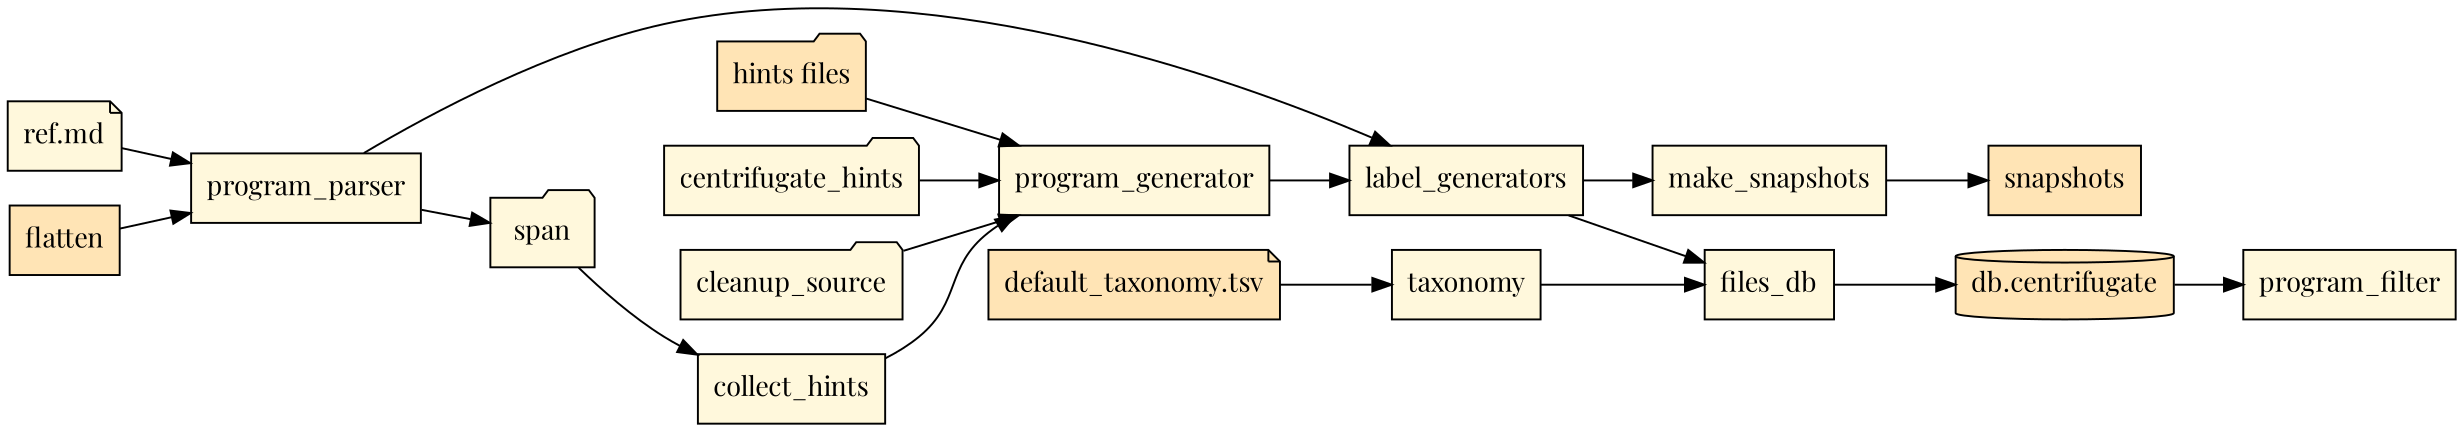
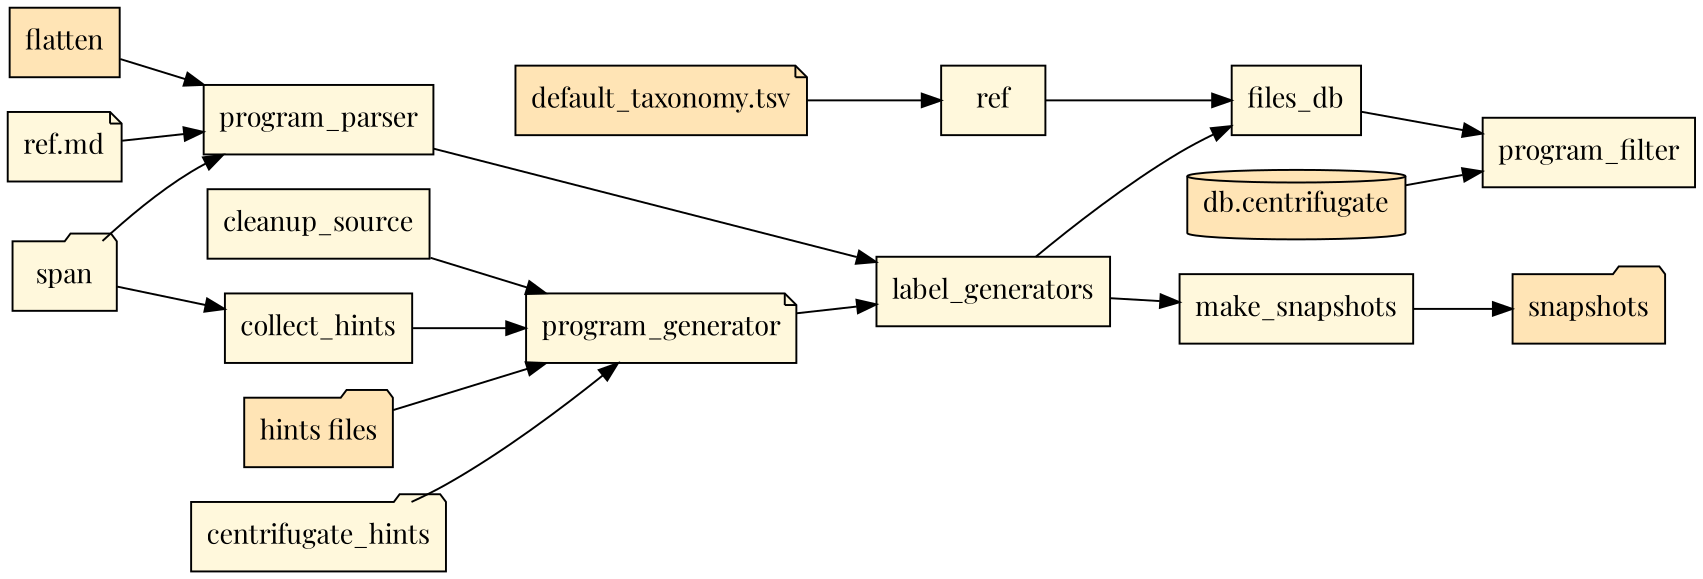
(1134, 180) -> (661, 328)
(2065, 180) -> (1589, 309)
(446, 214) -> (152, 199)
(792, 285) -> (319, 224)
(1466, 285) -> (993, 100)
(1885, 285) -> (1412, 121)
